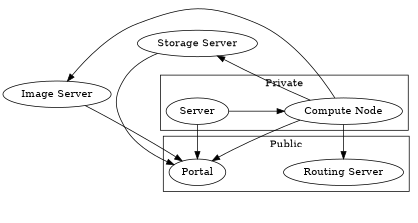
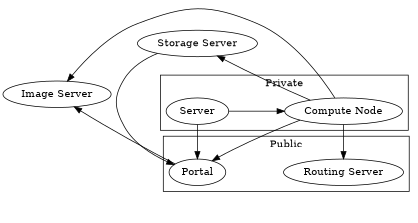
(133, 132) -> (125, 137)
